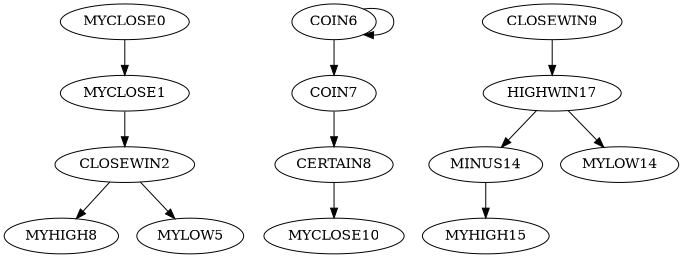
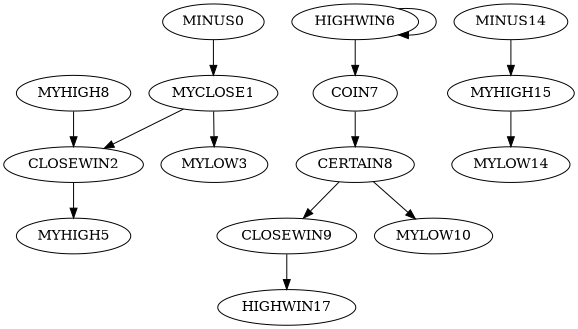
(125, 22) -> (213, 22)
(334, 22) -> (355, 22)
(522, 125) -> none
(582, 125) -> (511, 124)
none -> (214, 165)
none -> (325, 196)
(96, 197) -> (74, 124)
(190, 236) -> (74, 236)
(334, 236) -> (434, 236)
